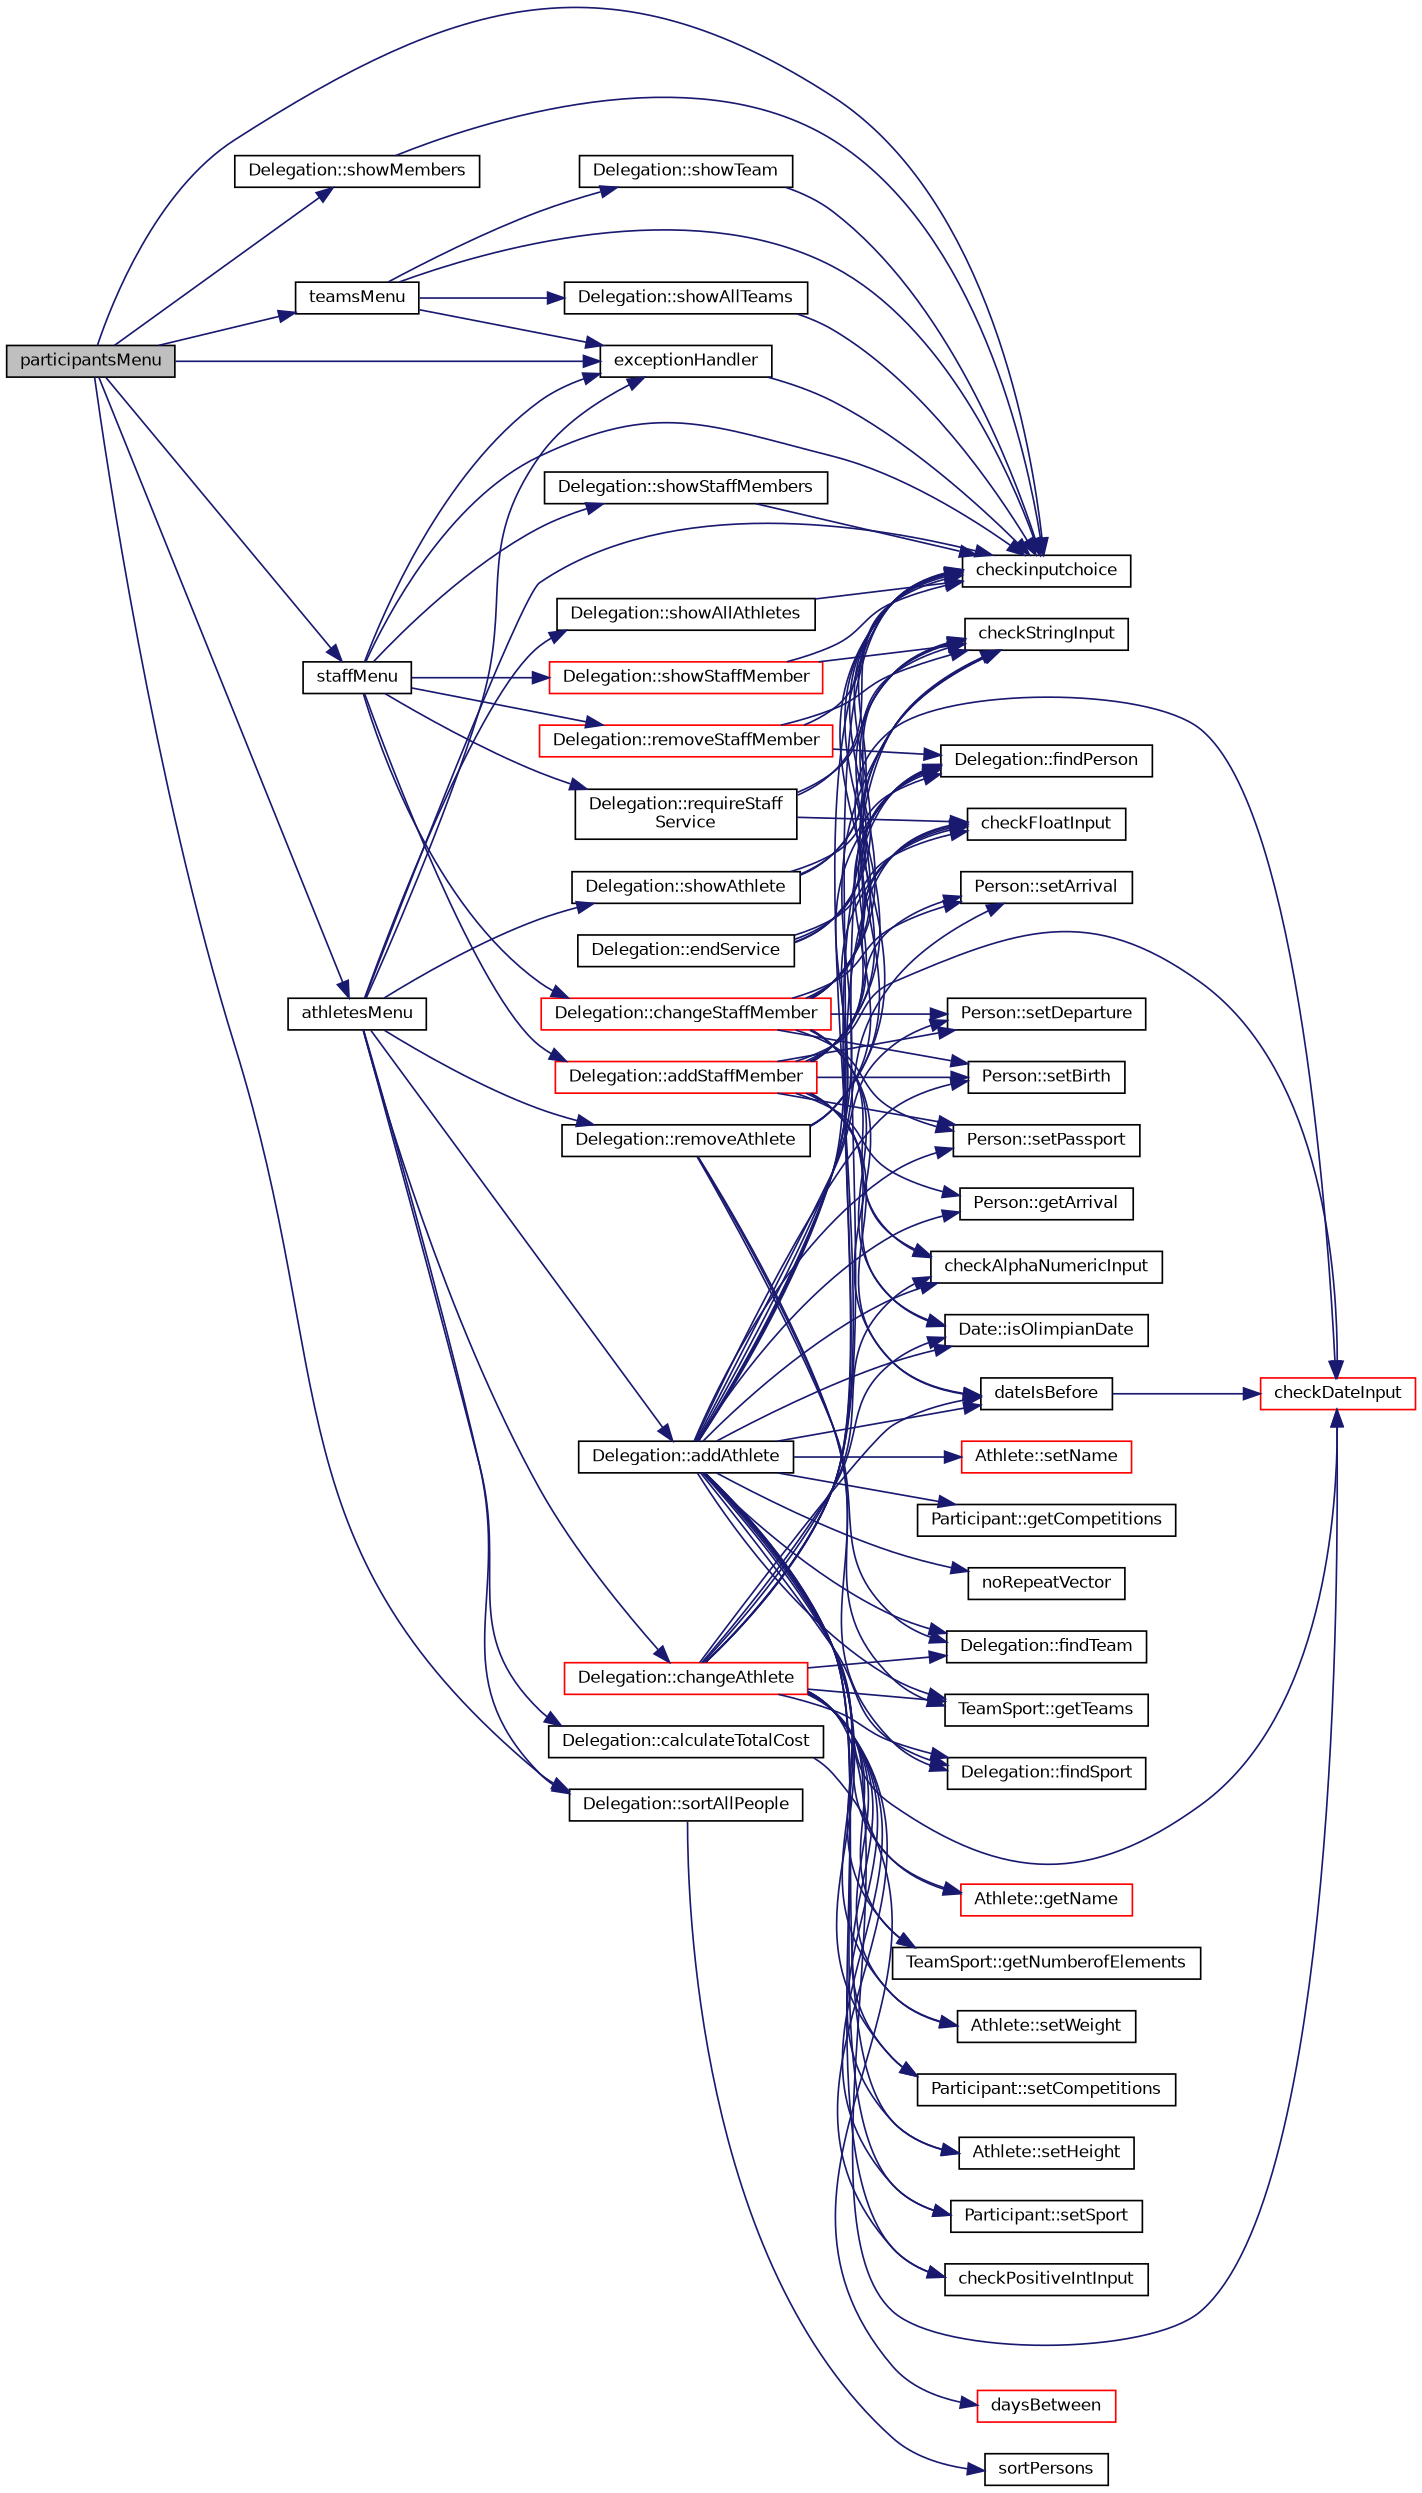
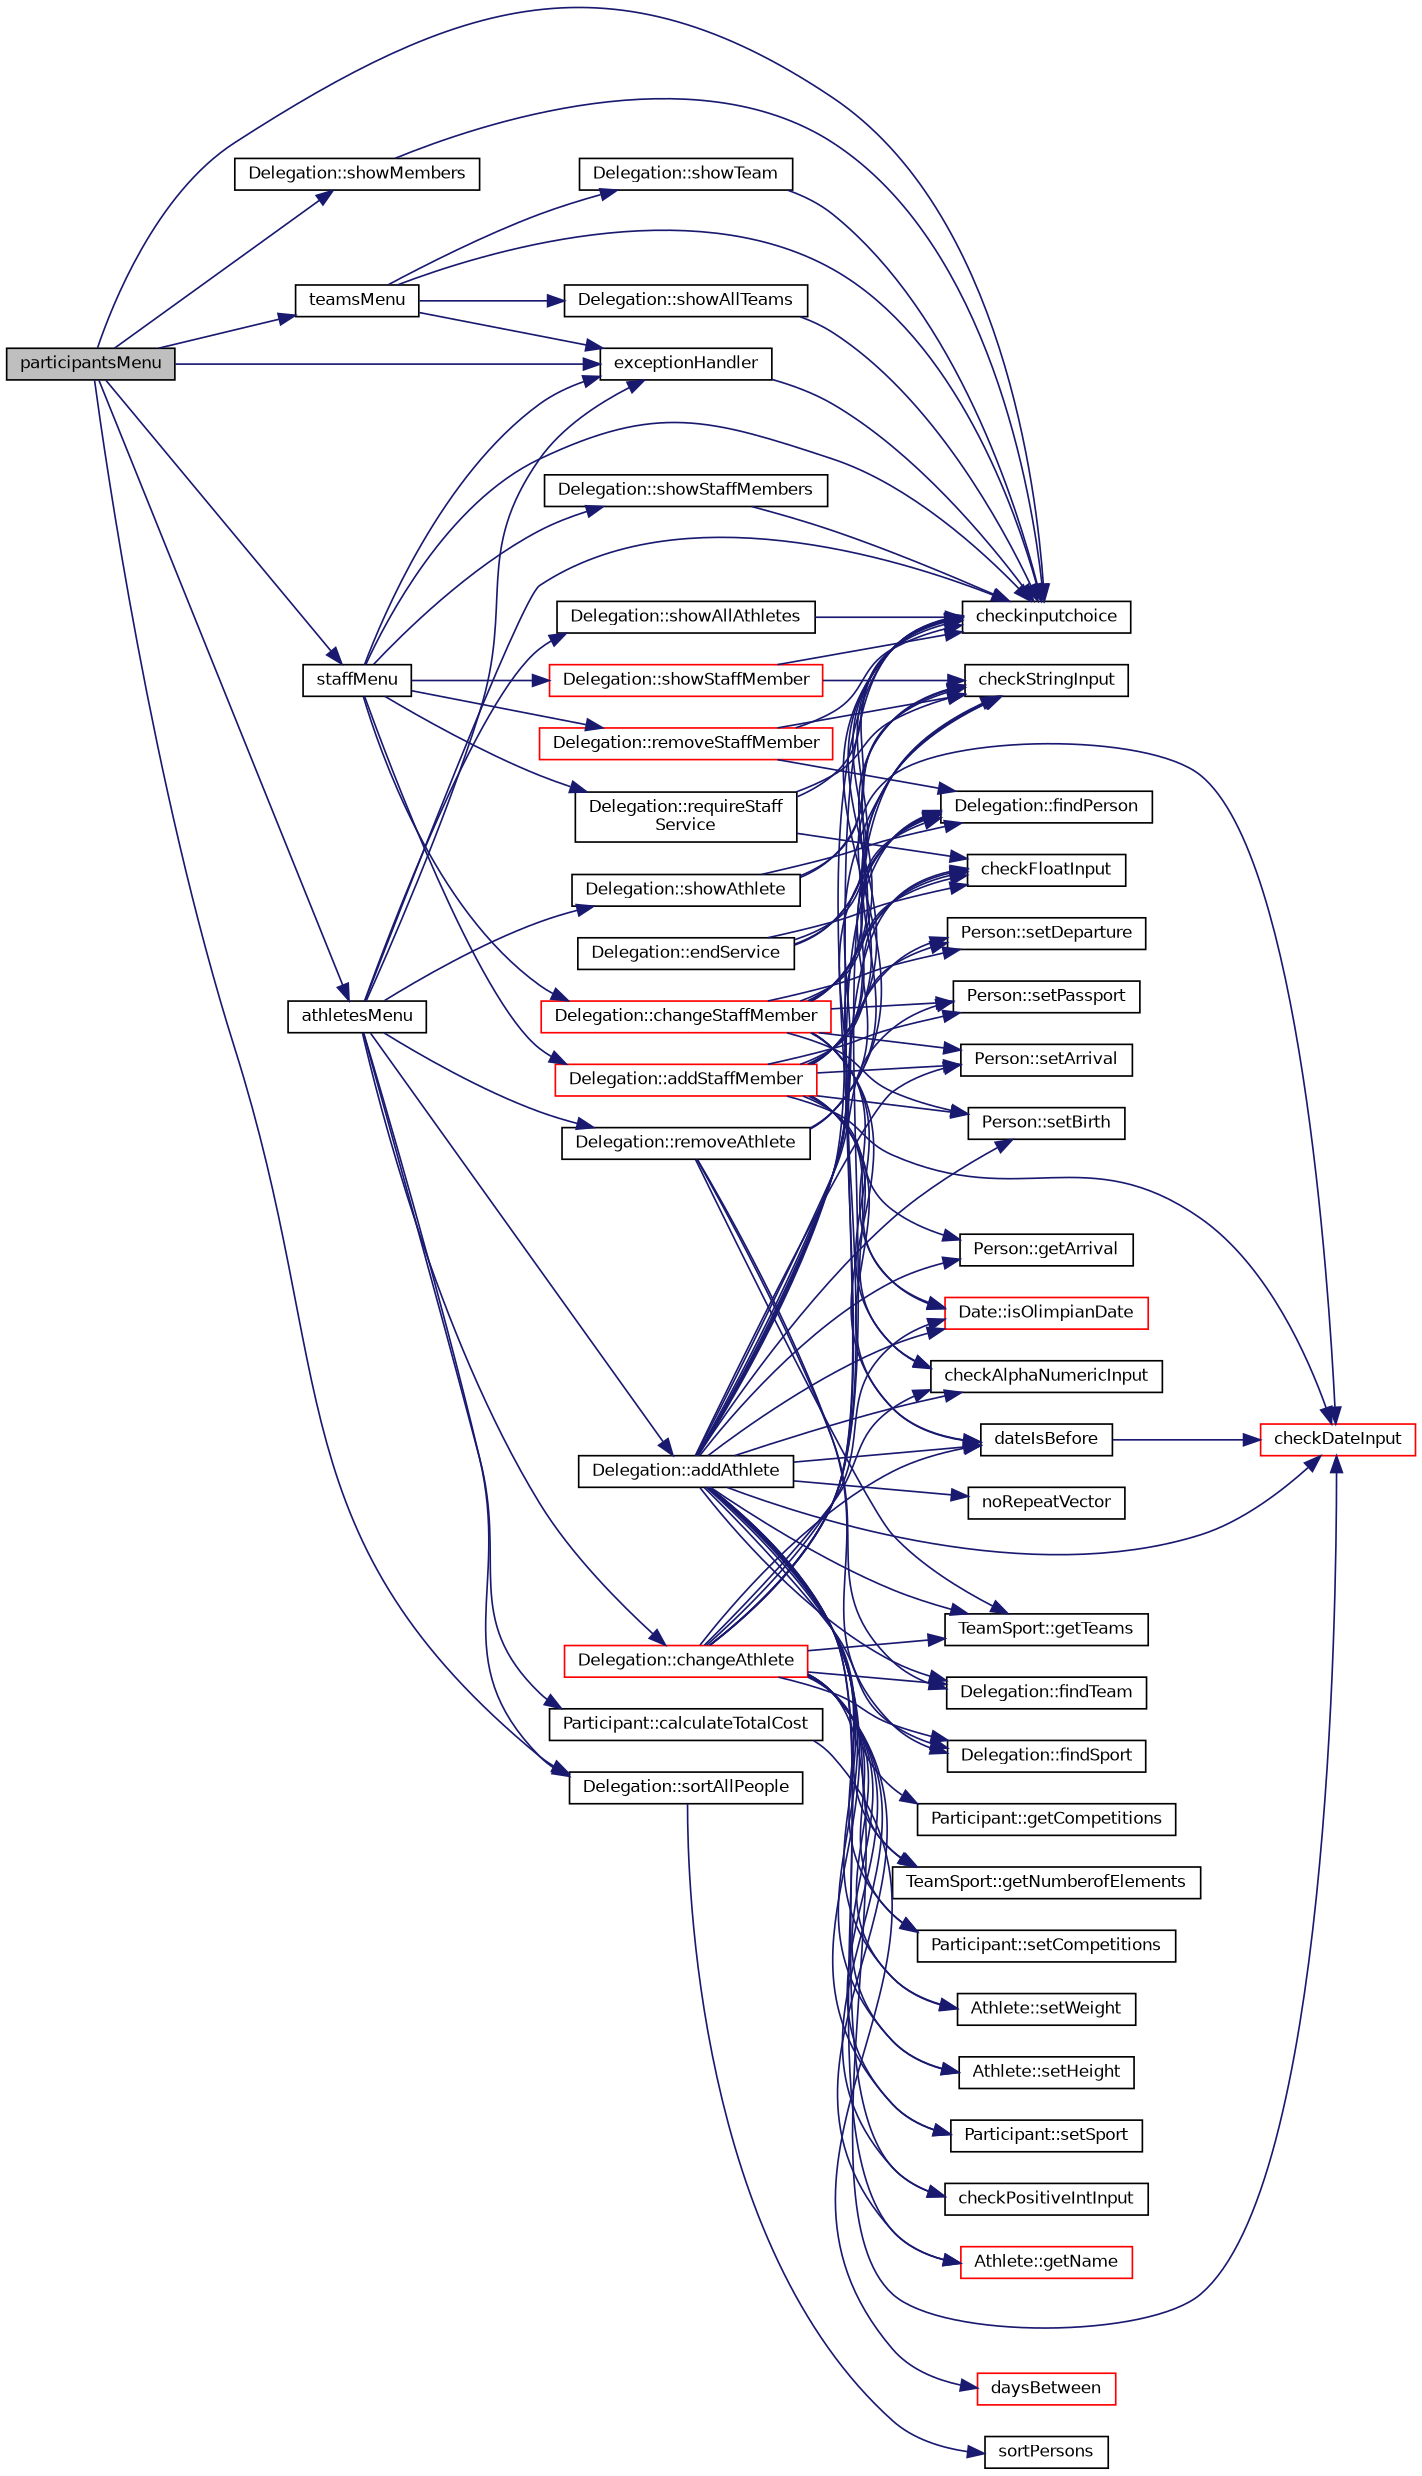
(1047, 1331) -> (1047, 1313)
(1047, 1457) -> none
(686, 1742) -> (686, 1725)
